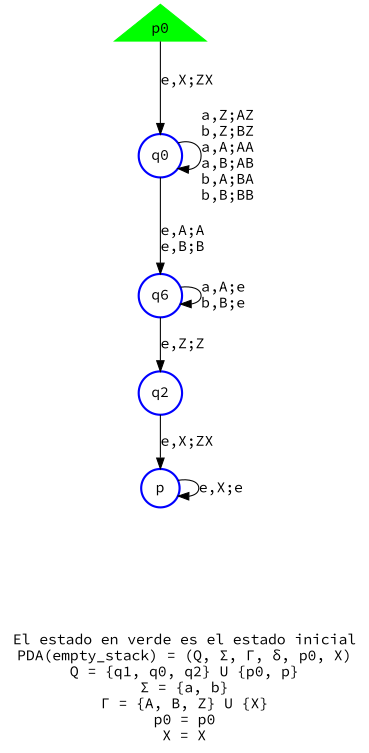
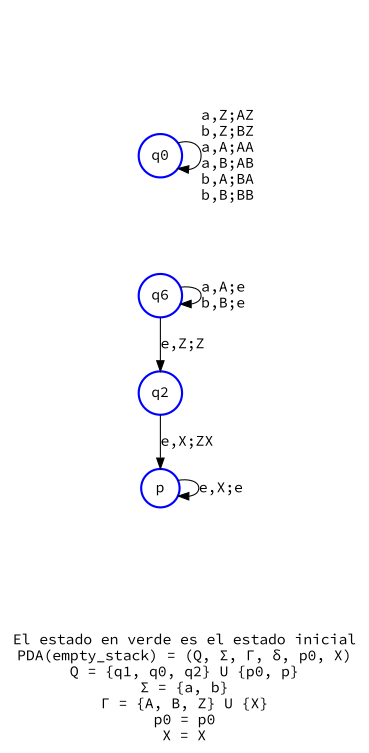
(160, 29) -> none
(160, 220) -> none
